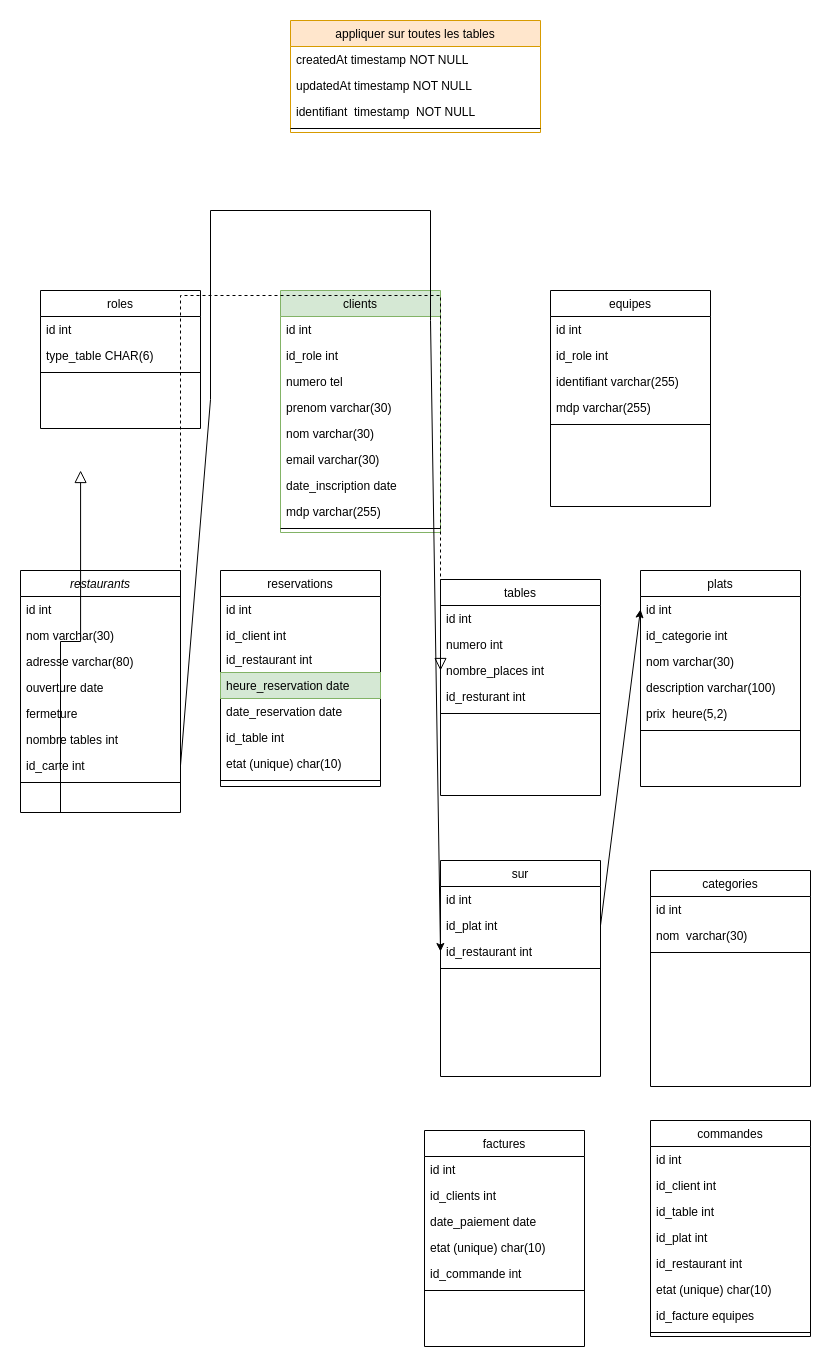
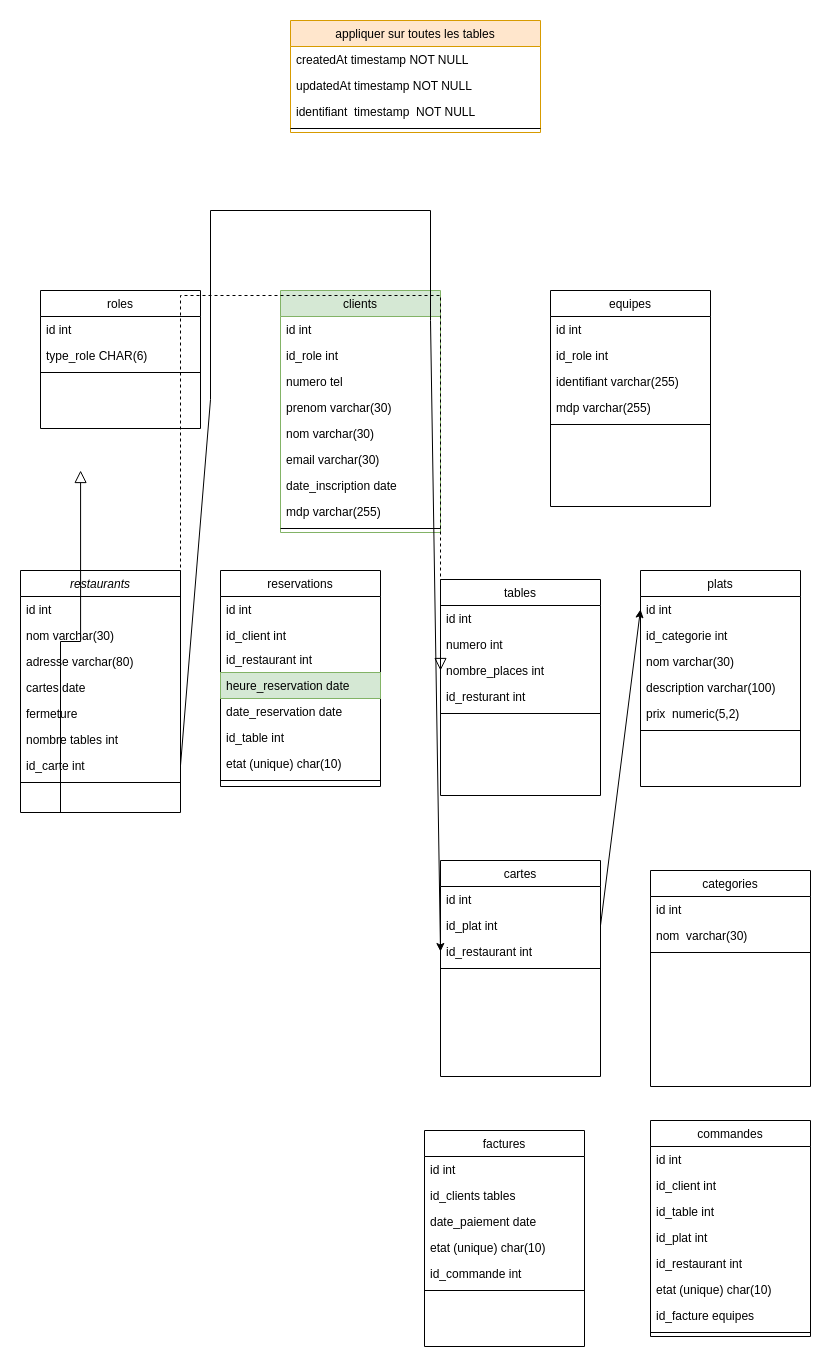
(103, 356) -> (100, 356)
(71, 688) -> (61, 688)
(695, 714) -> (700, 714)
(520, 874) -> (520, 874)
(469, 1196) -> (479, 1196)
